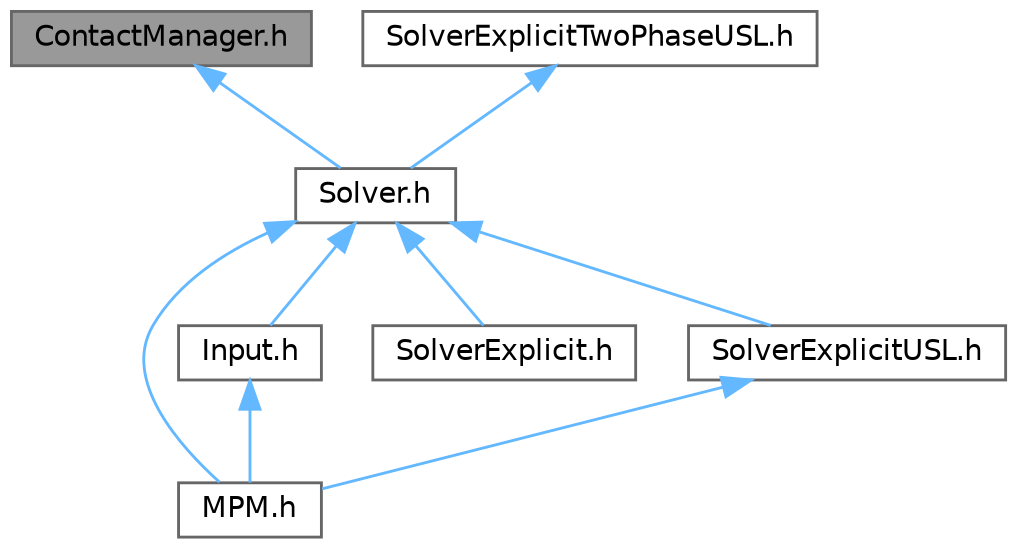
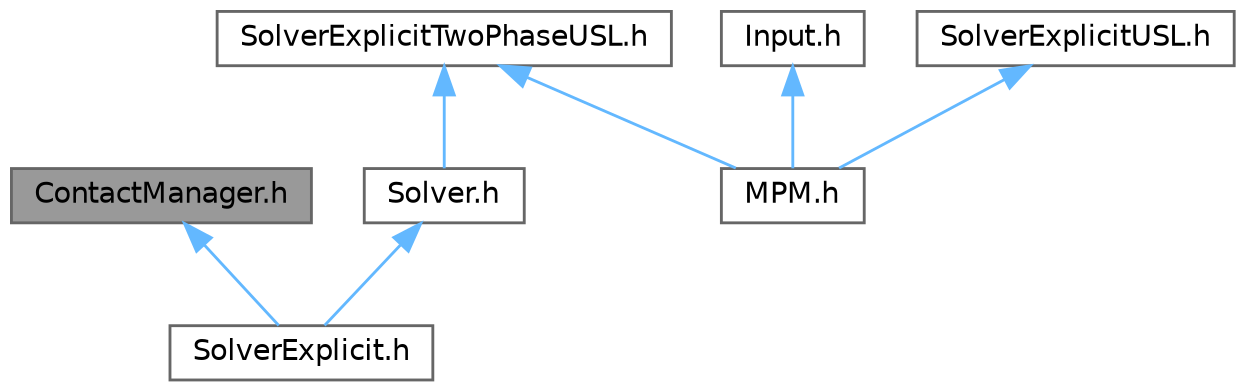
(280, 125) -> (242, 285)
(625, 279) -> none
(303, 286) -> none
(147, 341) -> (631, 123)
